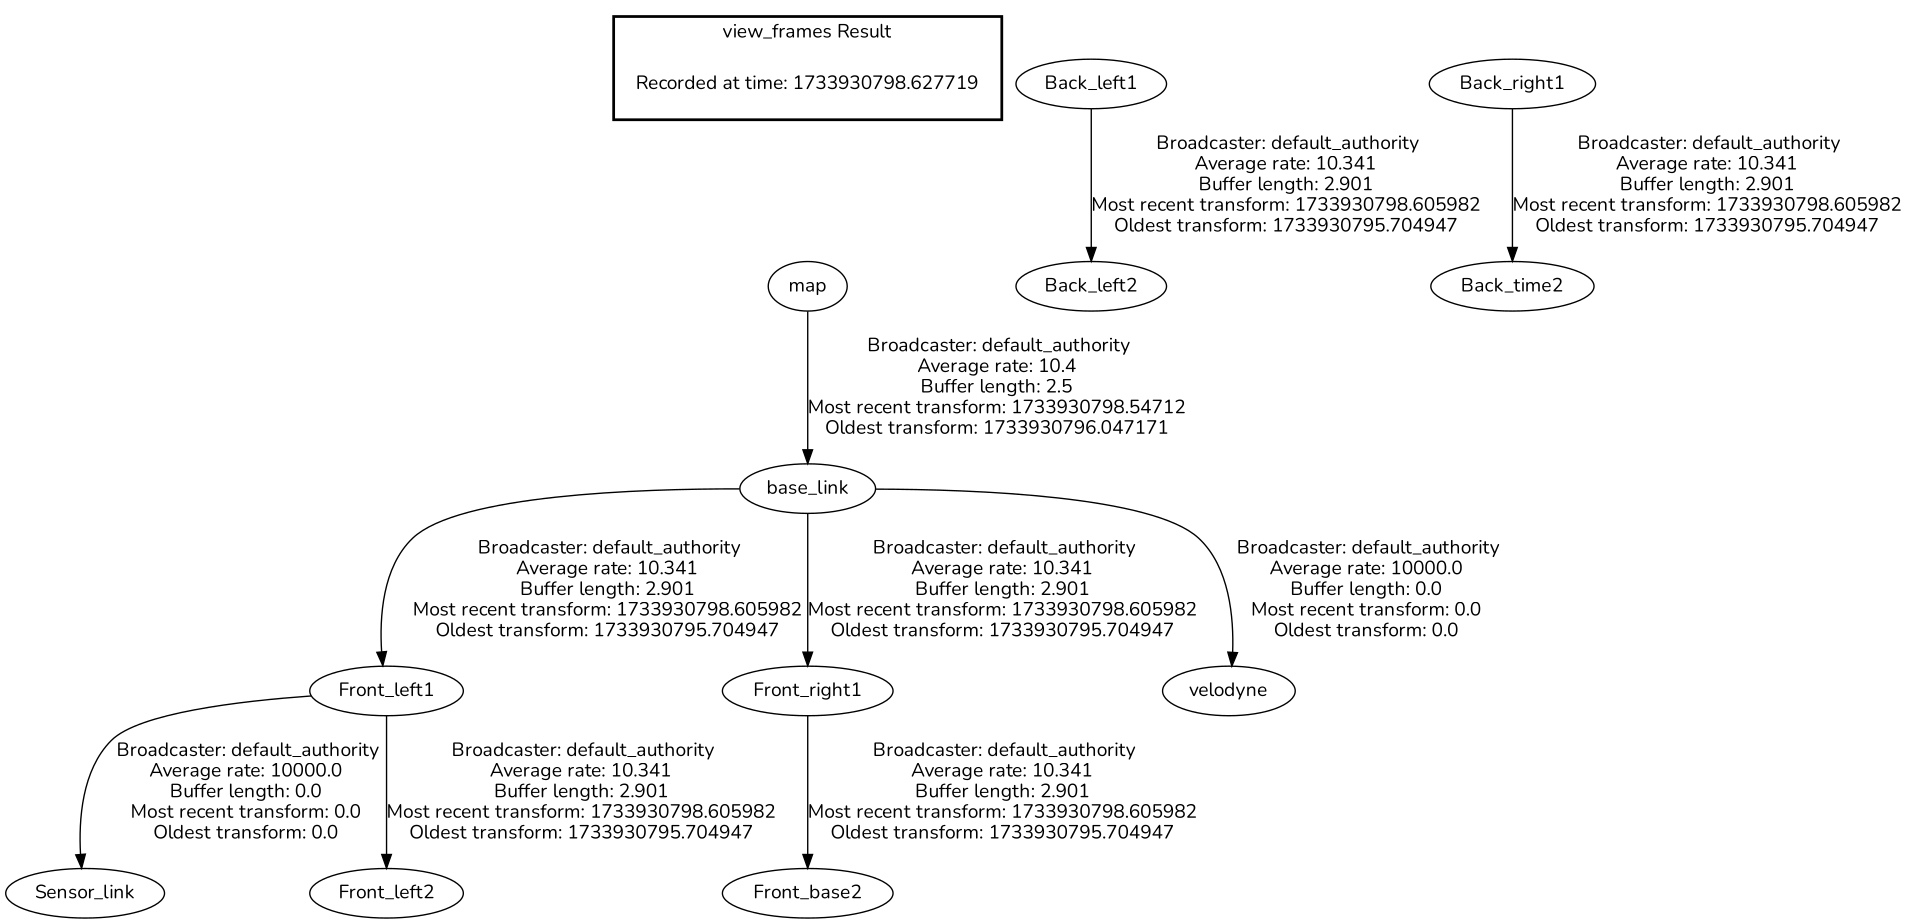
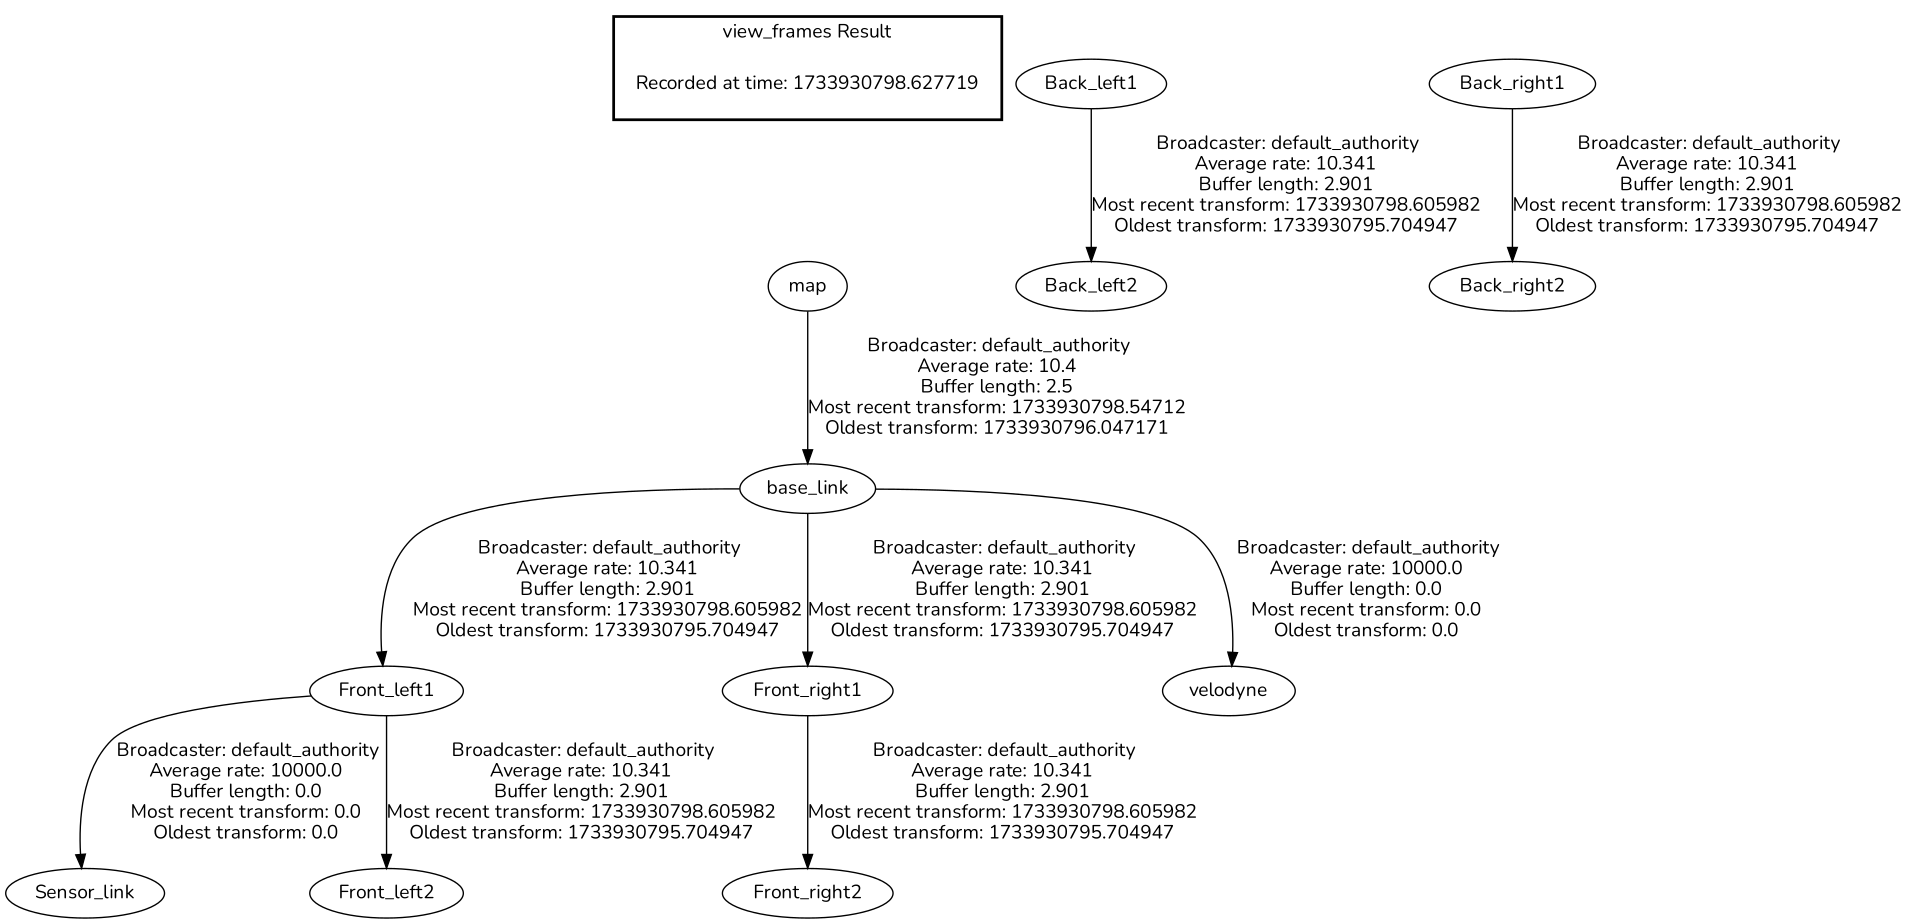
(1512, 286) -> (1512, 286)
(808, 893) -> (808, 893)
